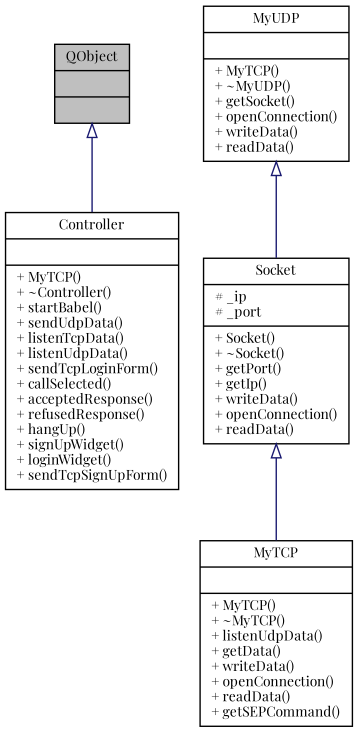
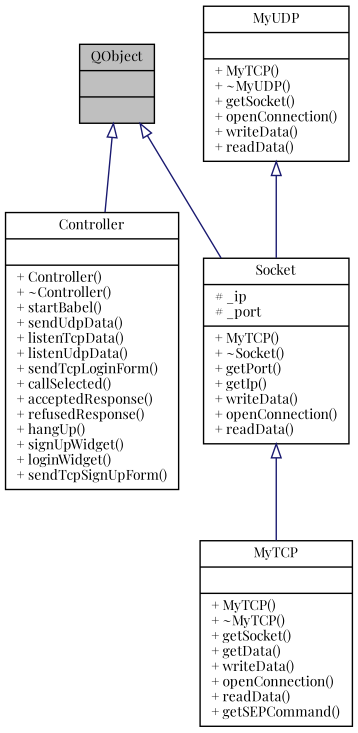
none -> (184, 197)
(49, 278) -> (60, 278)
(245, 339) -> (247, 339)
(267, 636) -> (251, 636)
